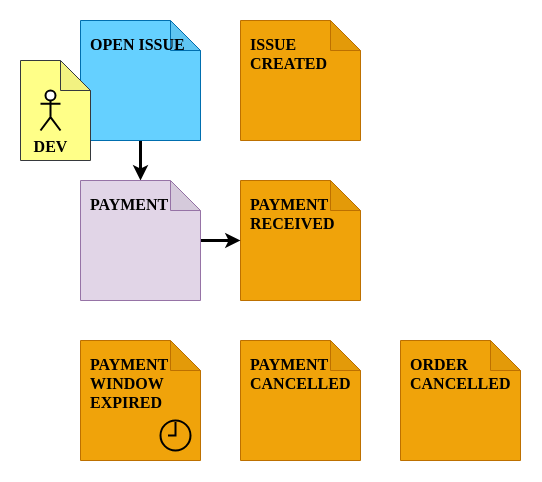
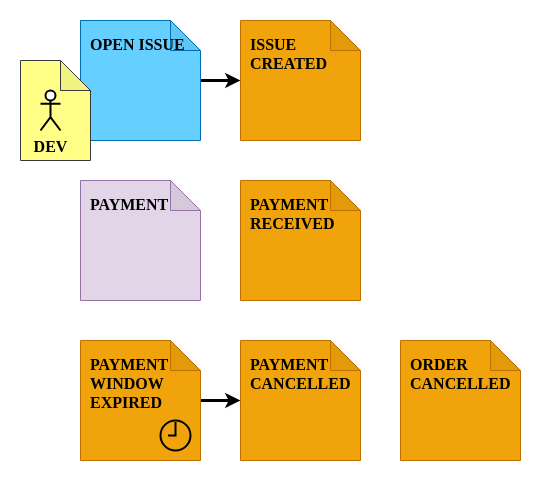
(141, 155) -> (215, 81)
(215, 241) -> none
none -> (215, 401)
